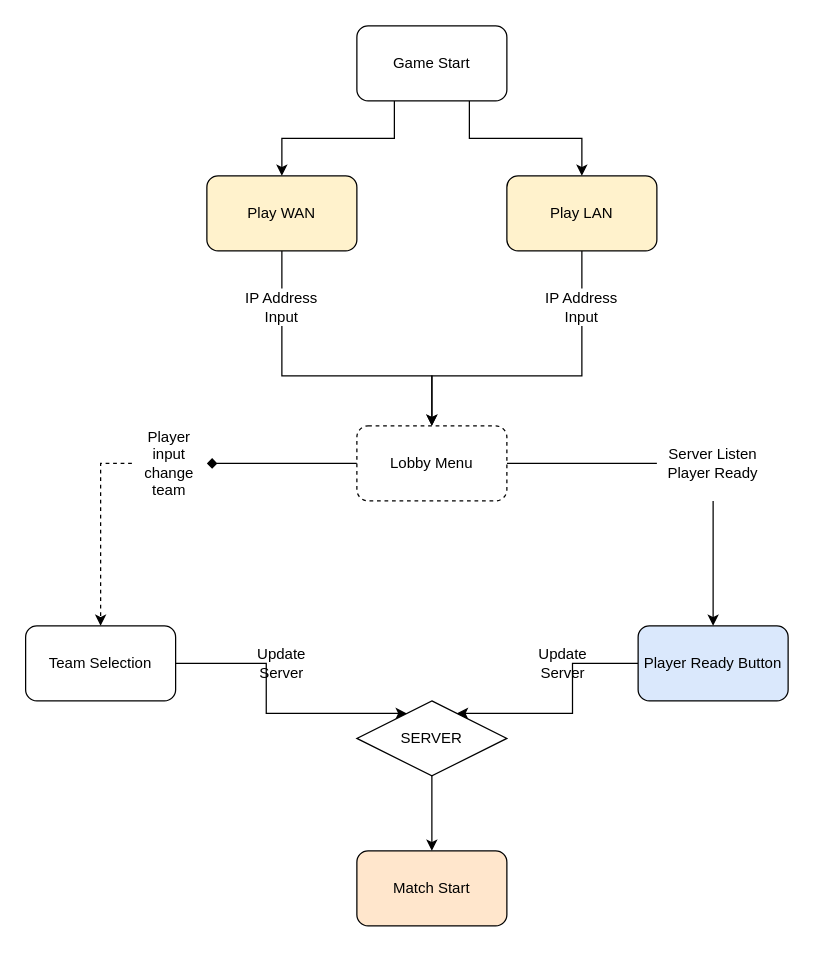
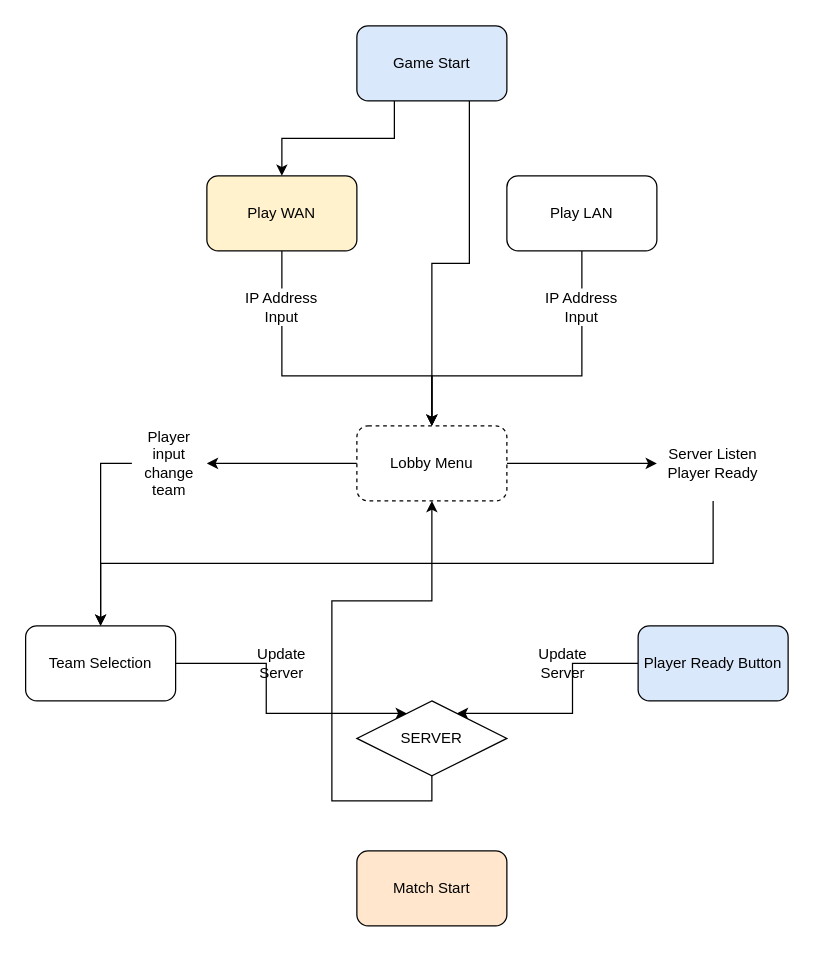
(432, 63) -> (432, 63)
(539, 138) -> (460, 263)
(582, 213) -> (582, 213)
(218, 463) -> (217, 463)
(651, 463) -> (647, 463)
(101, 497) -> (101, 497)
(713, 589) -> (409, 563)
(432, 820) -> (332, 657)
